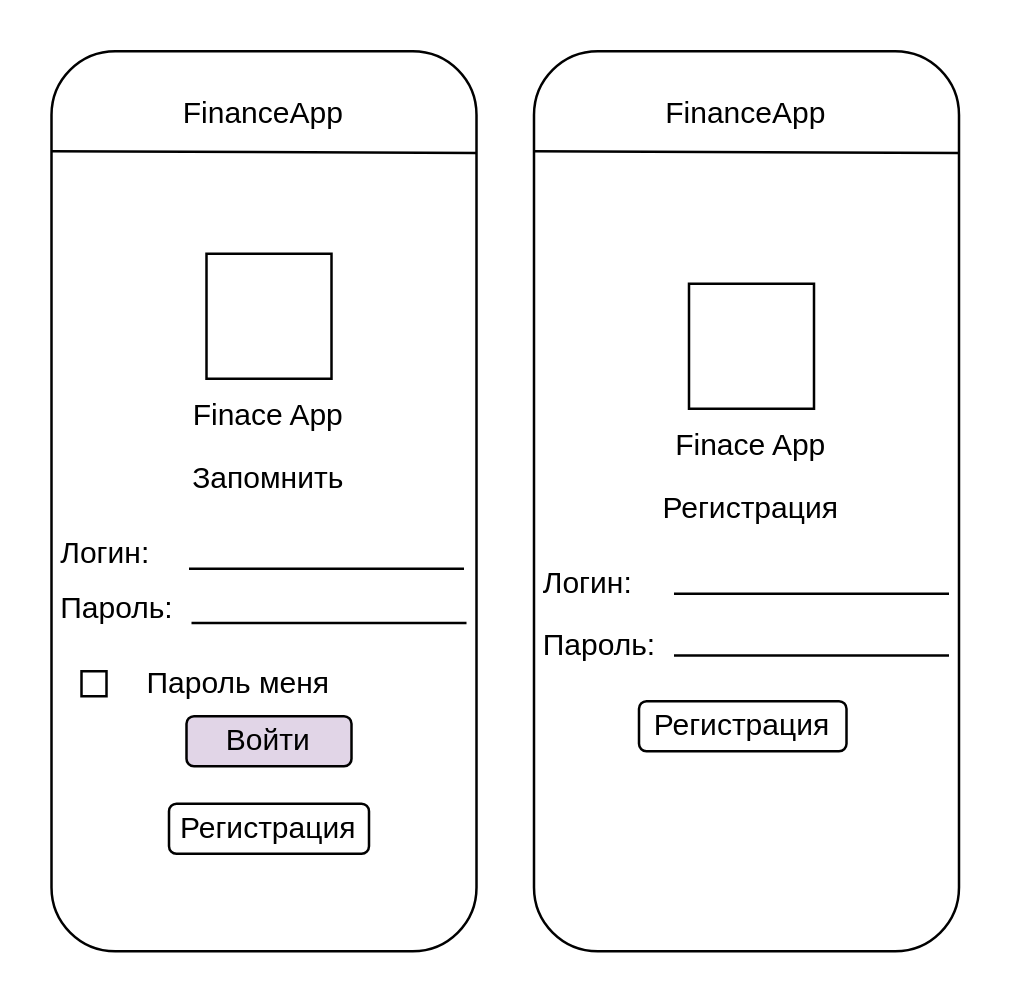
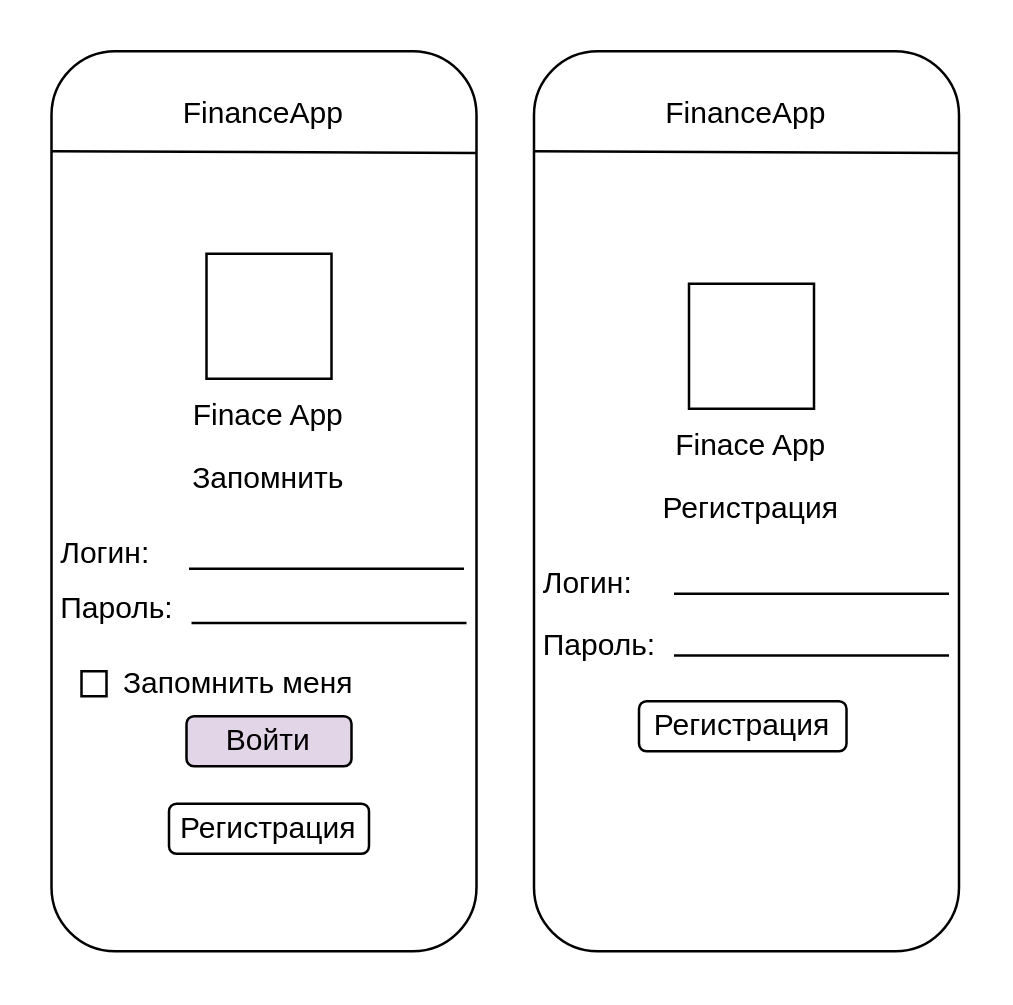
(239, 684) -> (239, 684)
